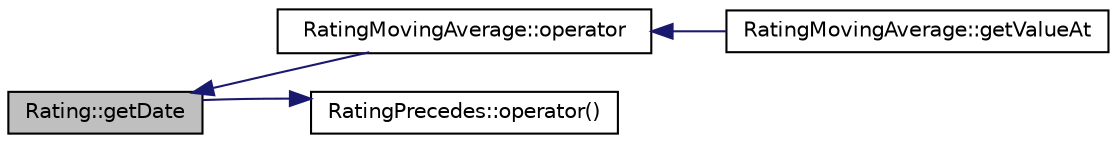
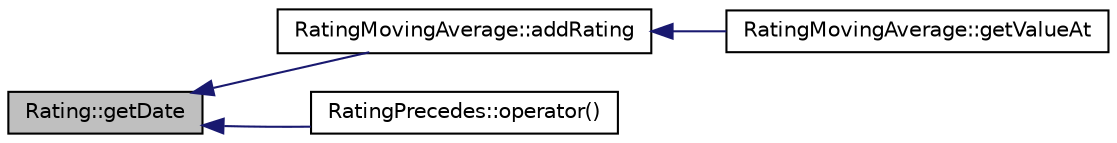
(464, 31) -> (464, 31)
(246, 99) -> (268, 127)
